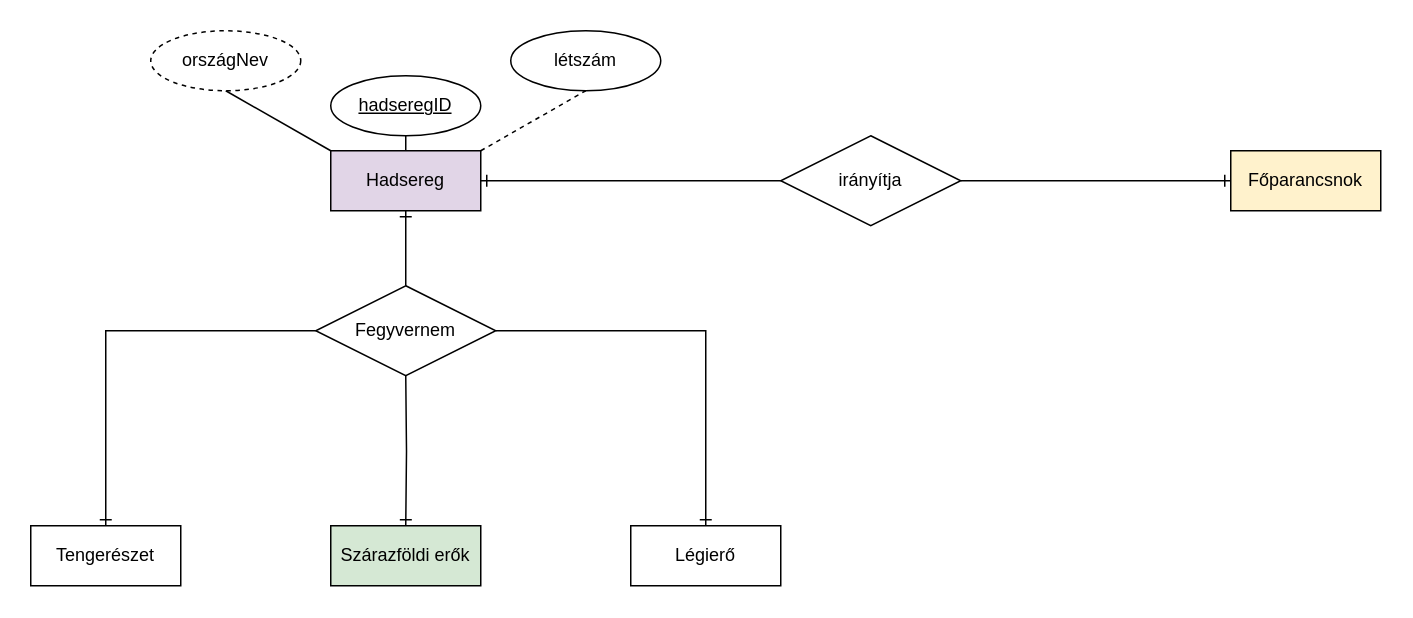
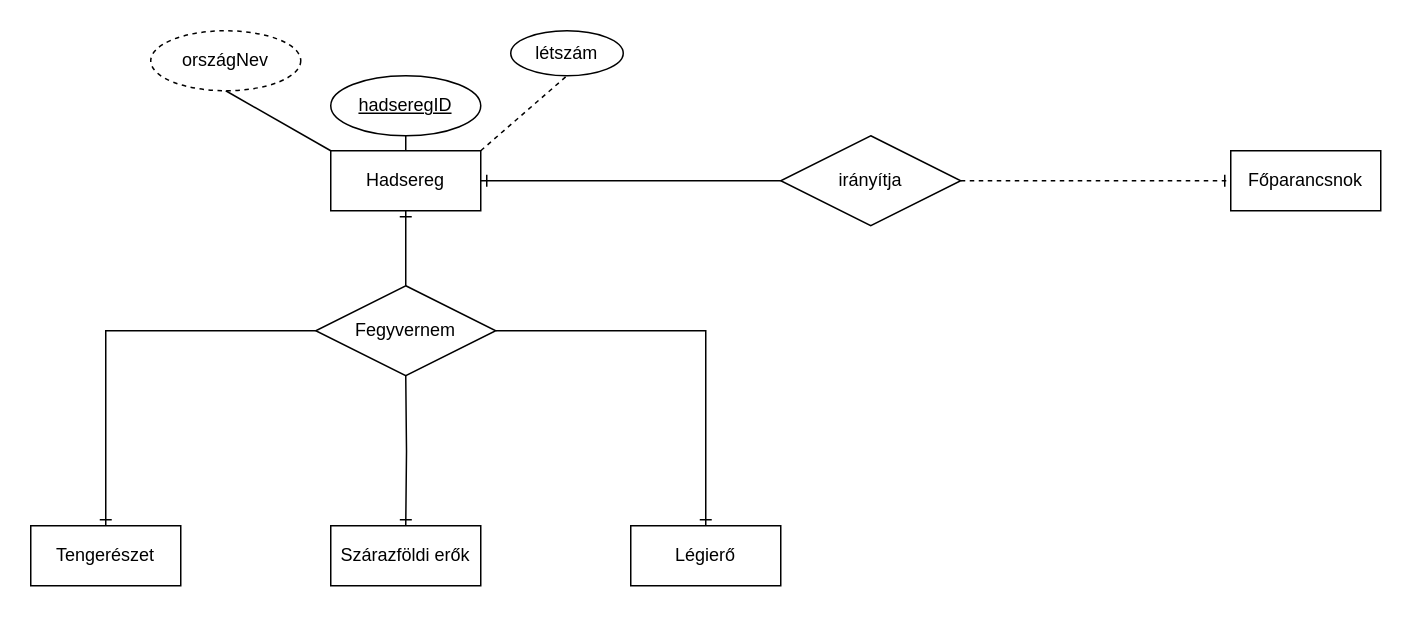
(586, 61) -> (567, 53)
(406, 181) -> (406, 181)
(1097, 181) -> (1097, 181)
(1306, 181) -> (1306, 181)
(406, 556) -> (406, 556)
